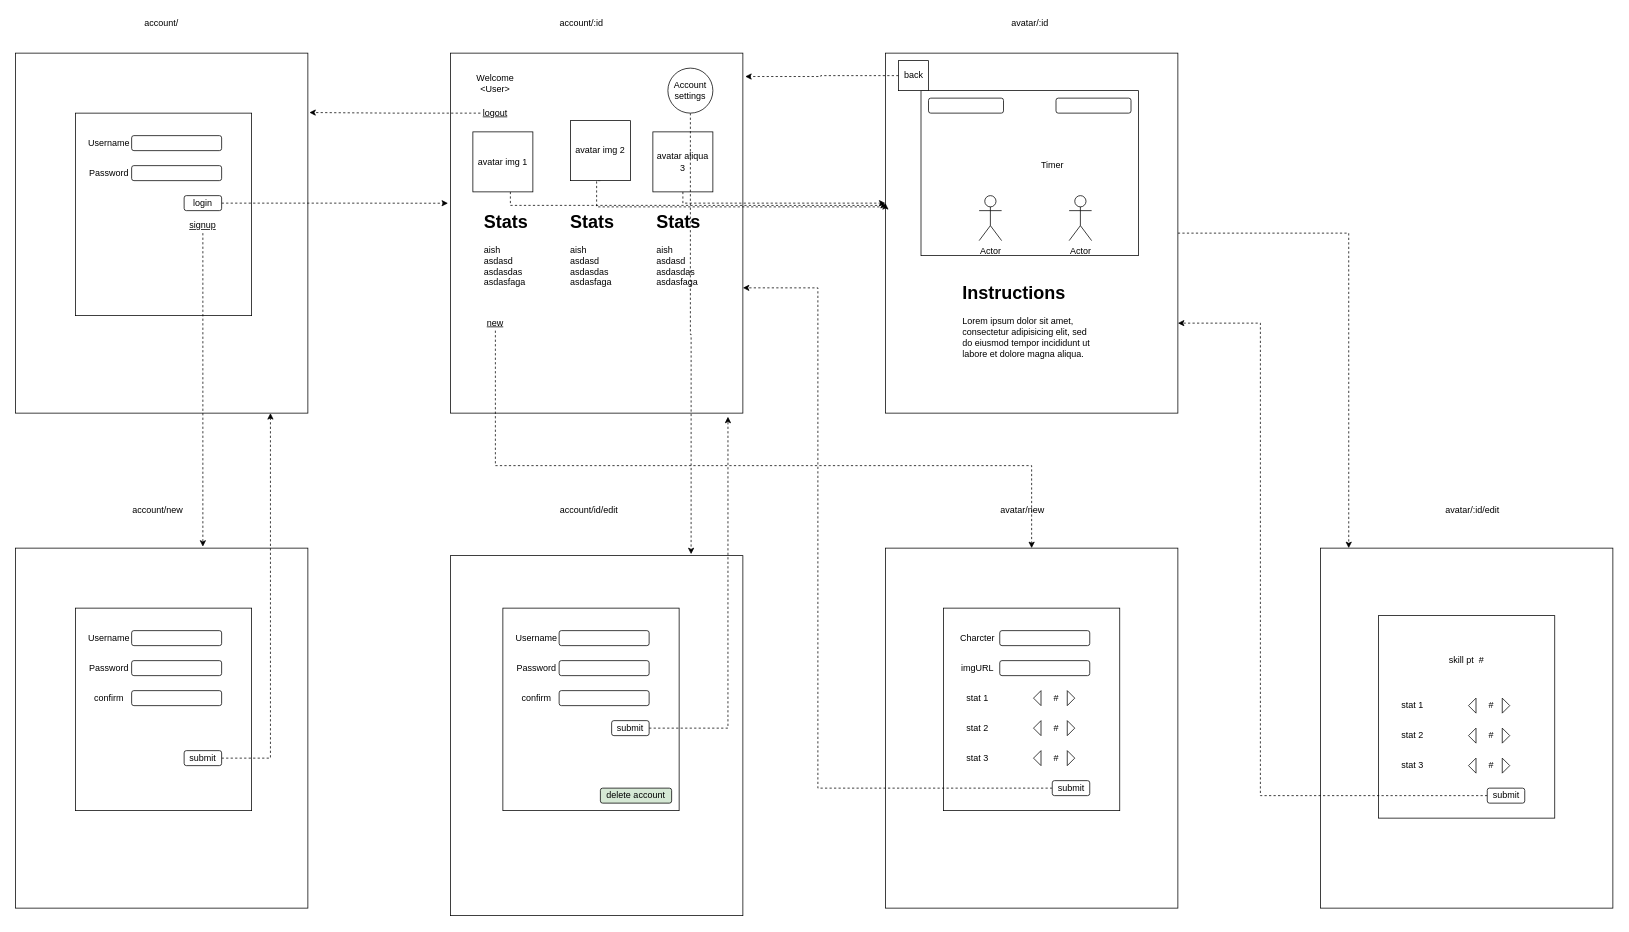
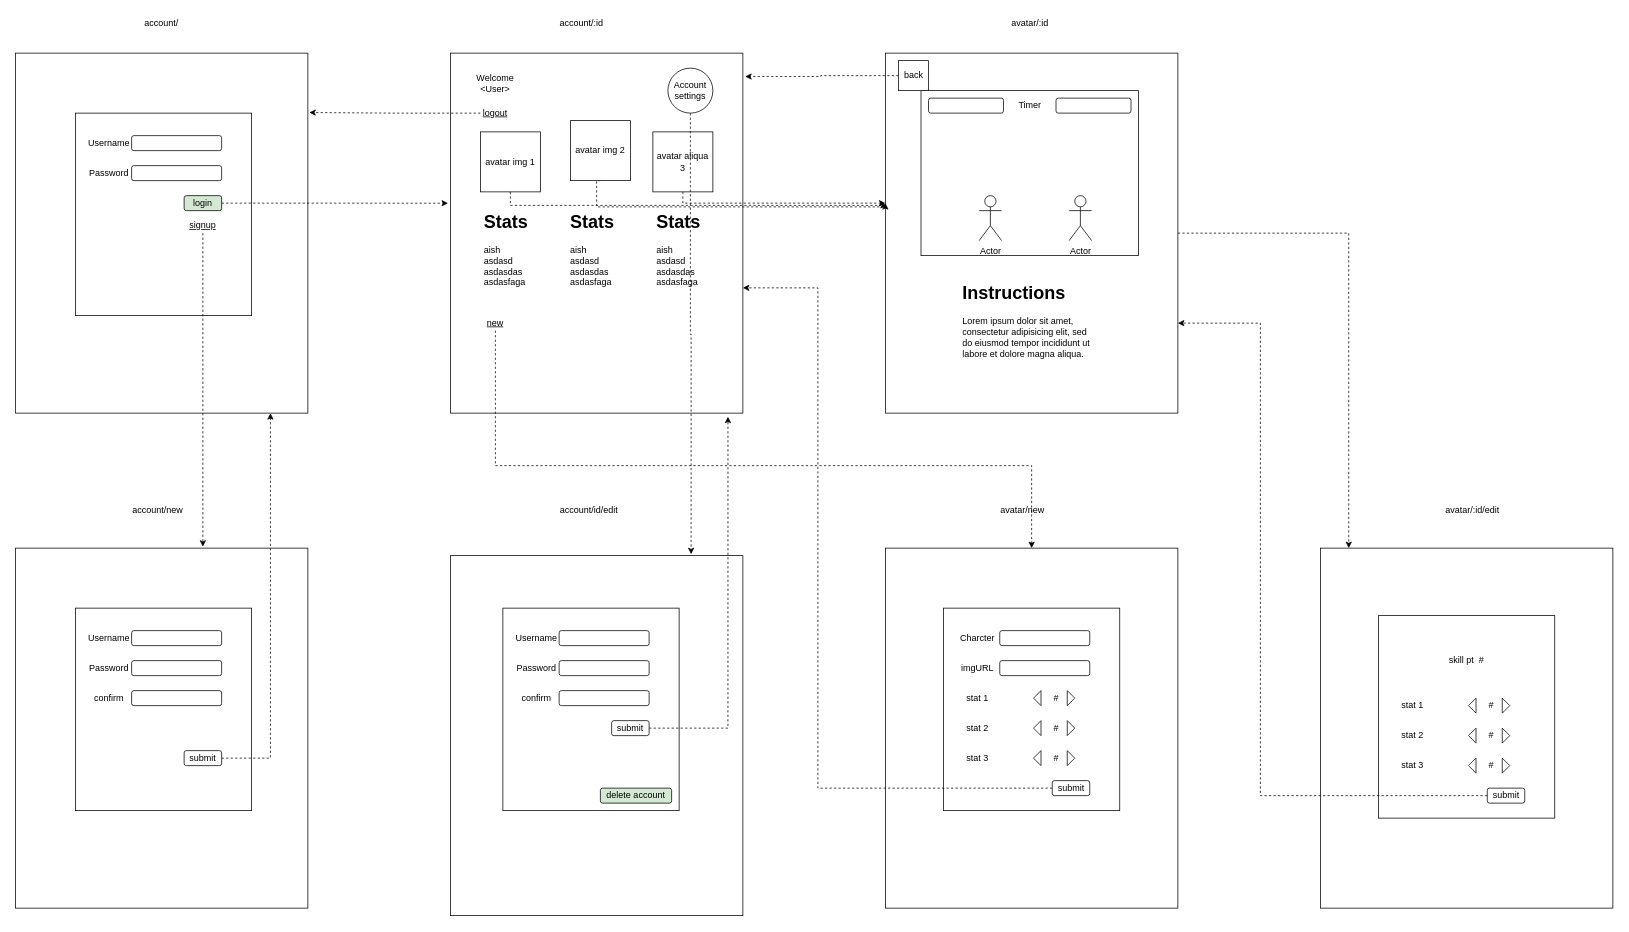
(503, 162) -> (510, 162)
(1052, 165) -> (1030, 105)
(203, 203) -> (203, 203)
